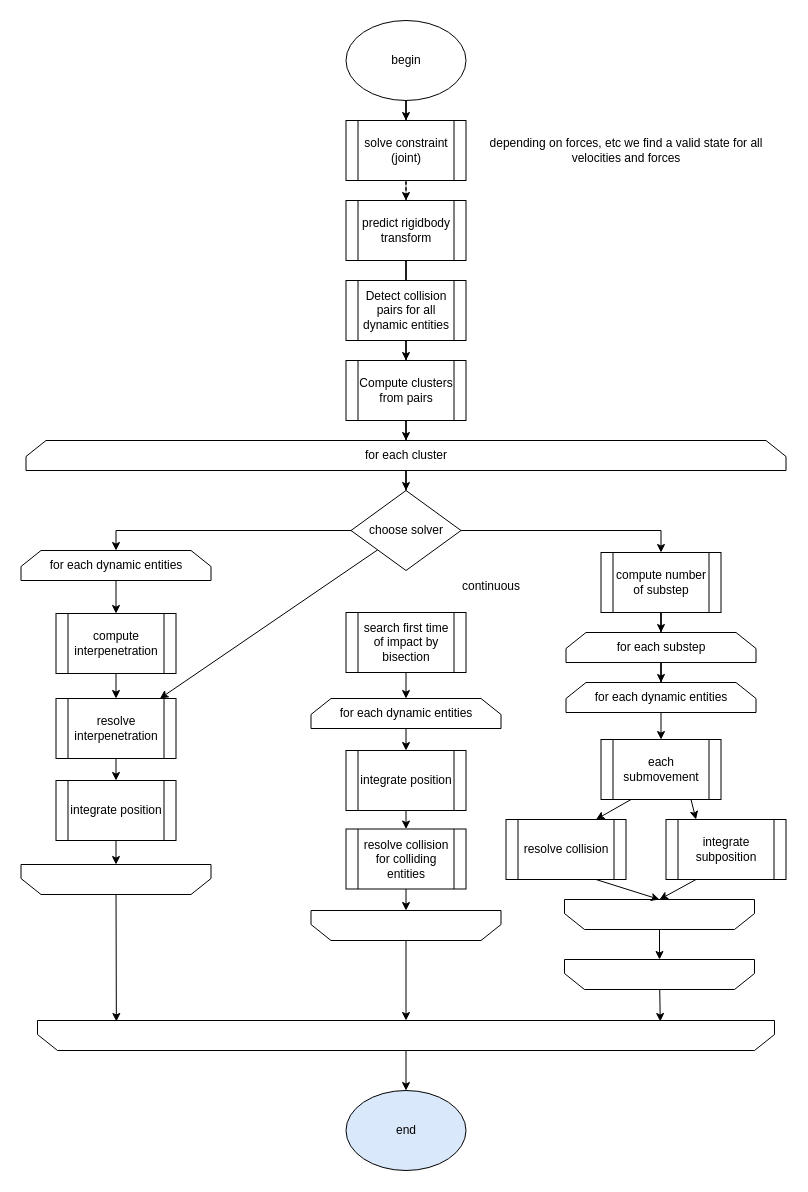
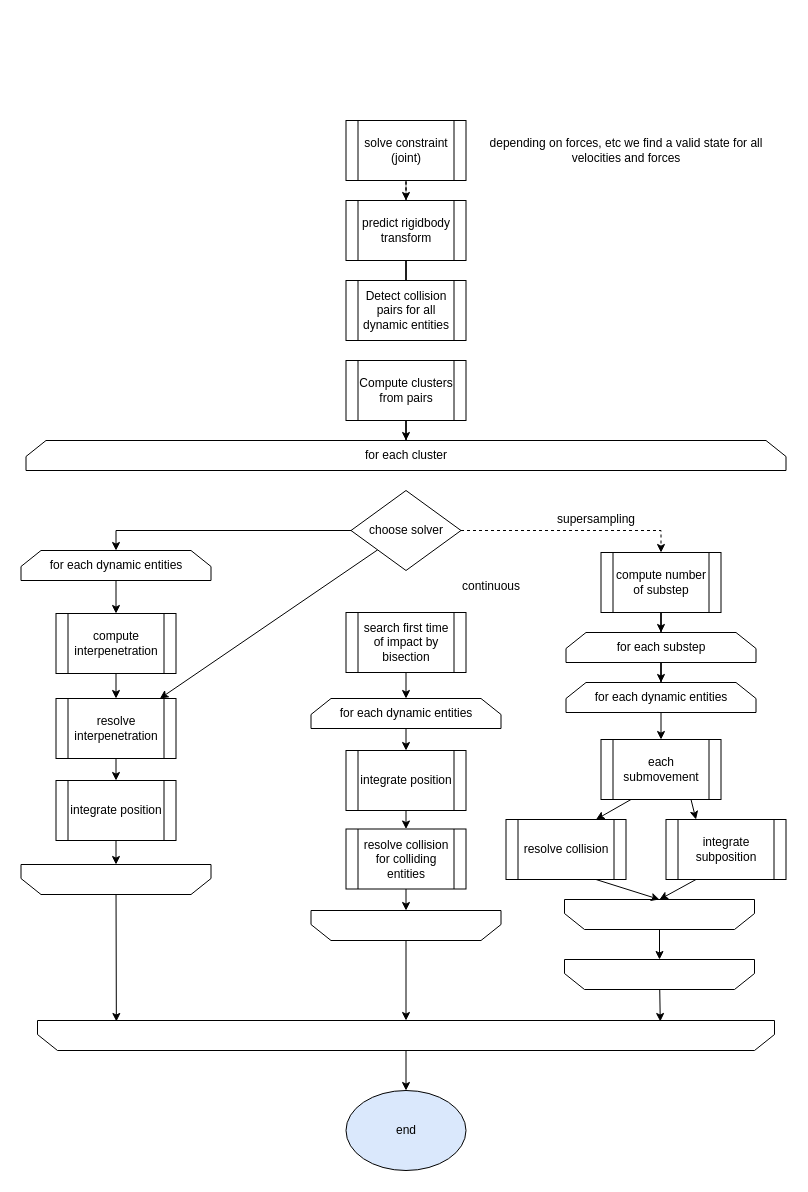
(406, 61) -> none
(406, 115) -> none
(406, 355) -> none
(406, 485) -> none
none -> (596, 520)
(569, 531) -> (569, 531)
